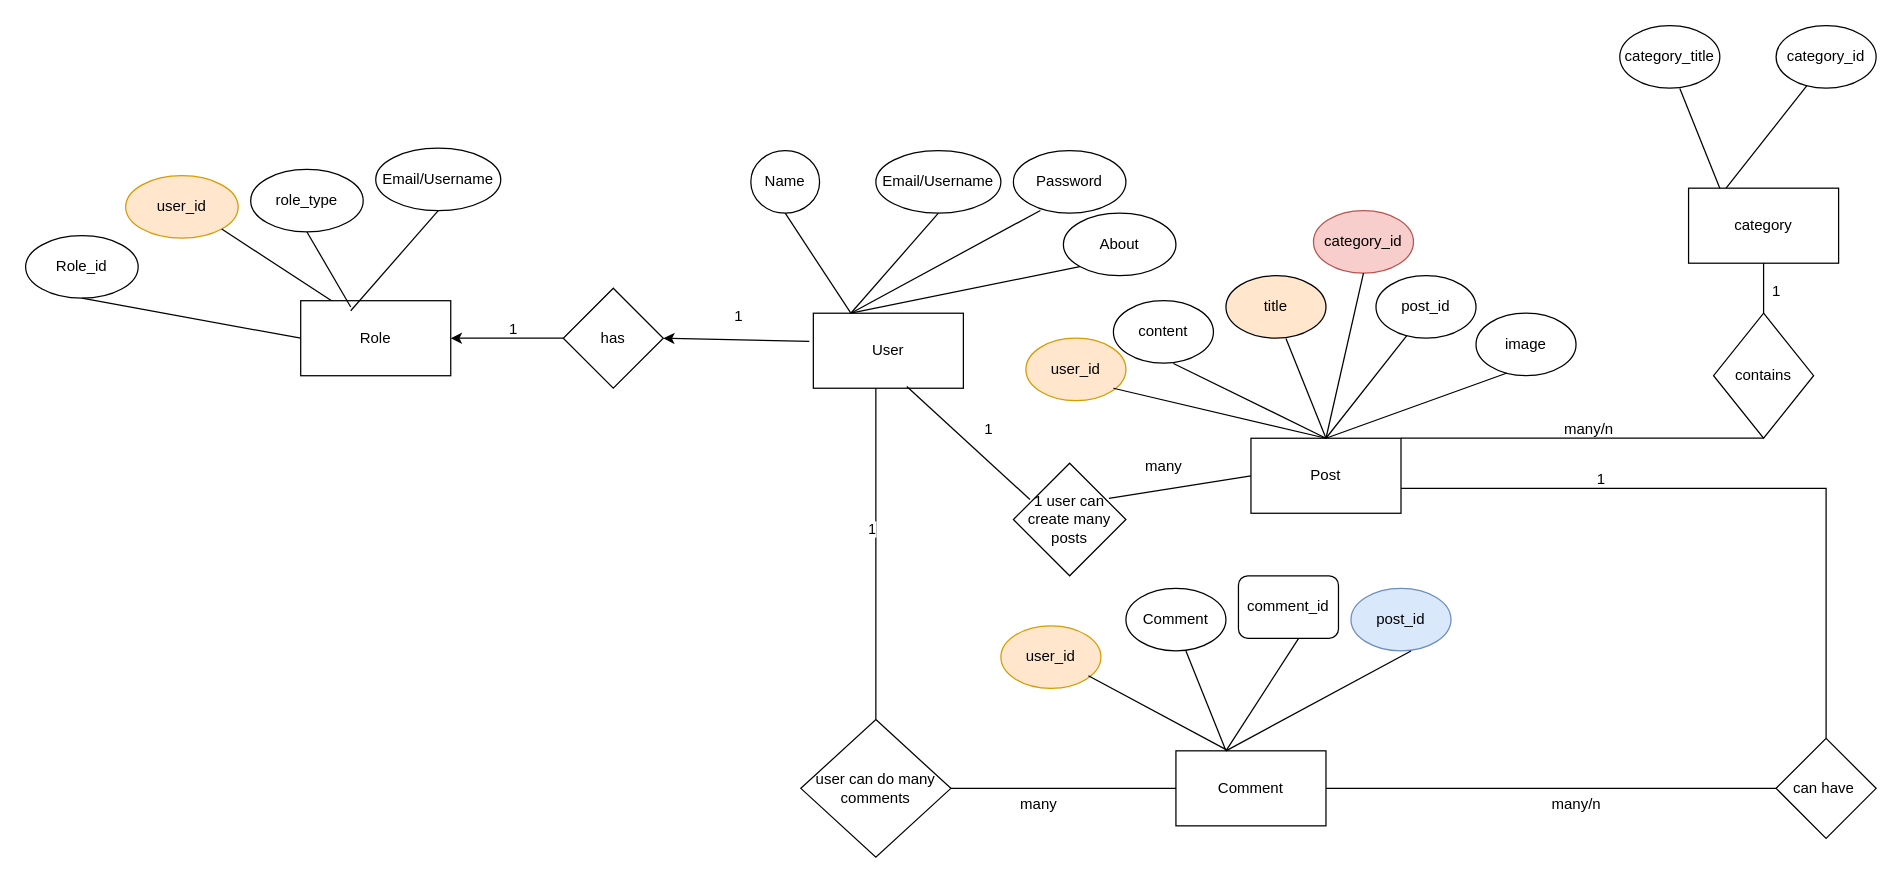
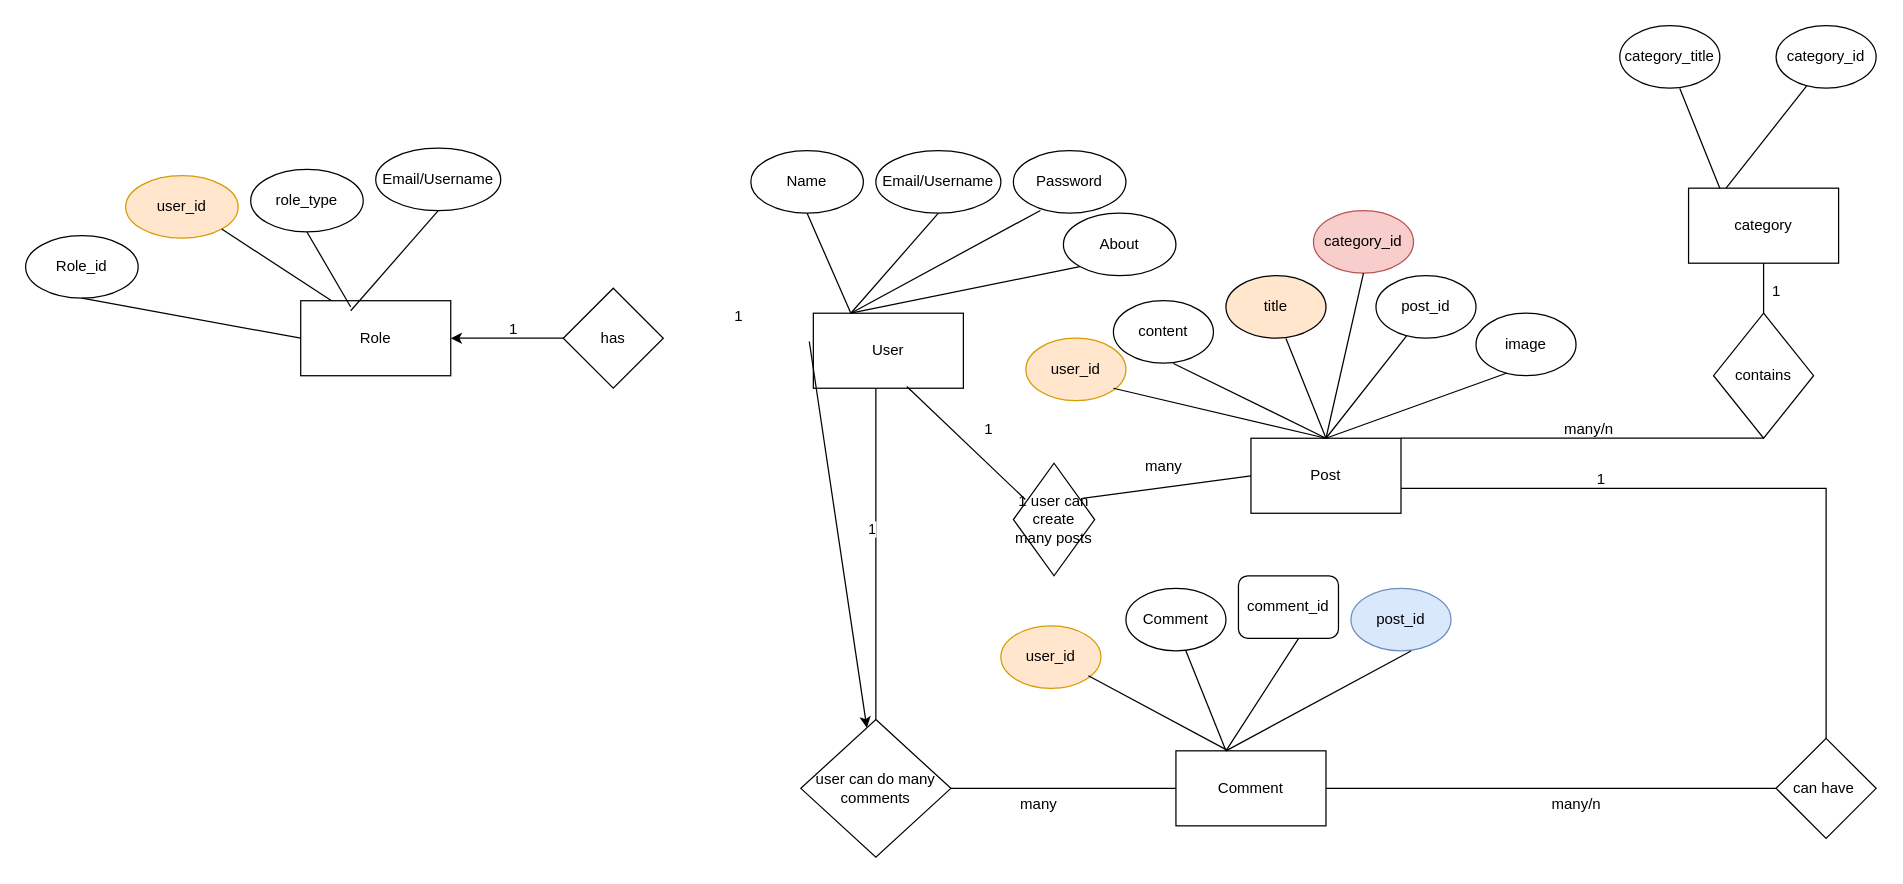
(785, 182) -> (807, 182)
(740, 340) -> (837, 531)
(1069, 519) -> (1054, 519)
